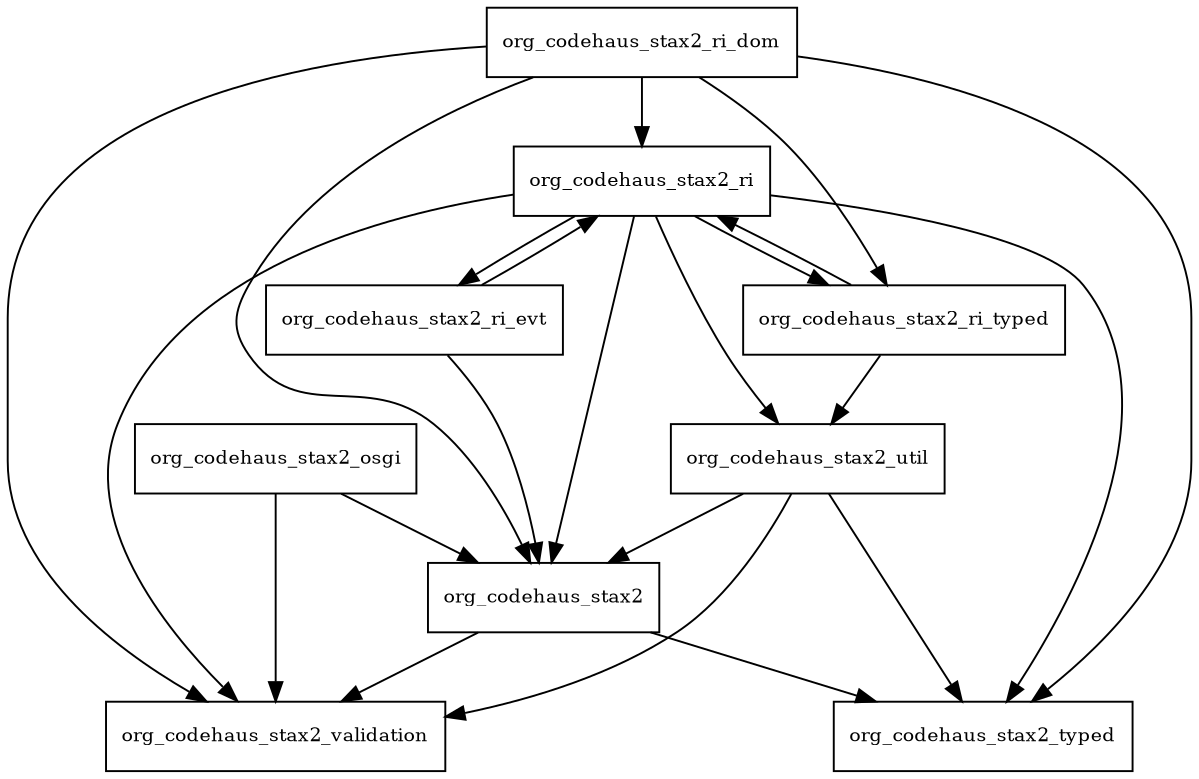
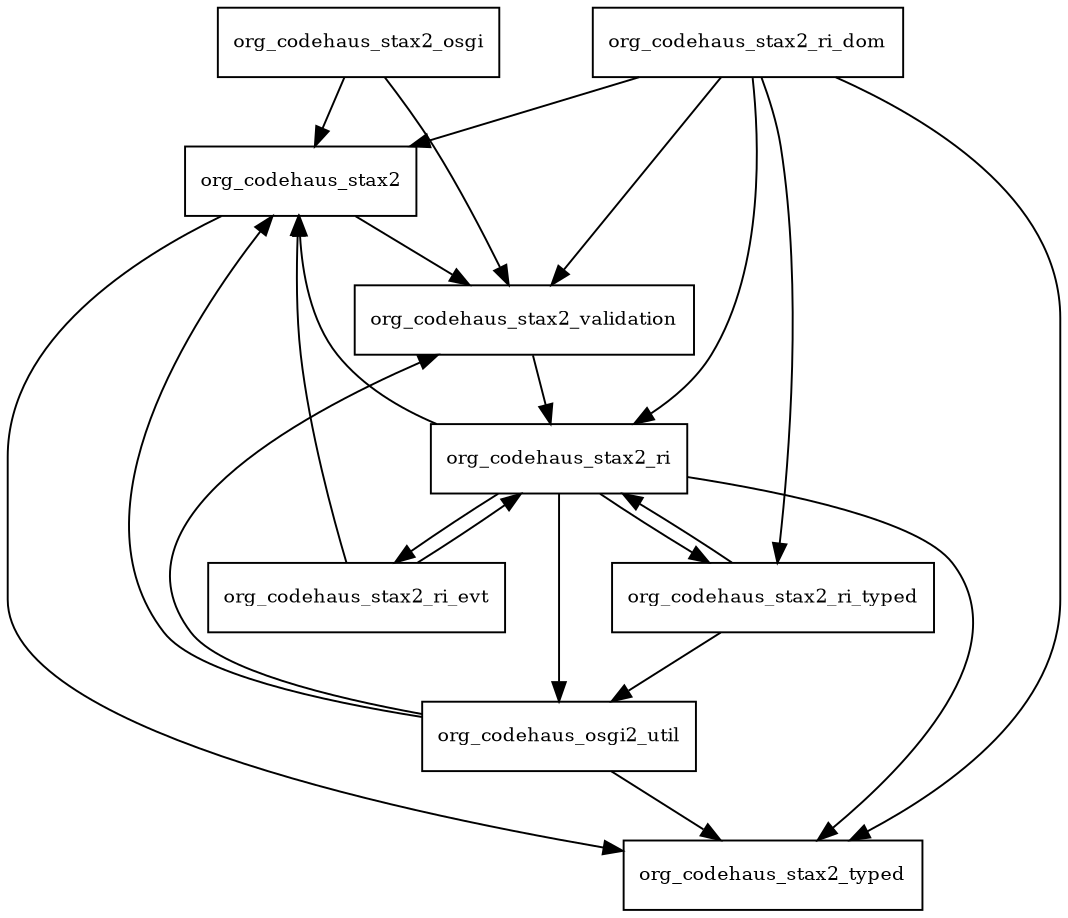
(166, 349) -> (539, 380)
(808, 459) -> (559, 736)
